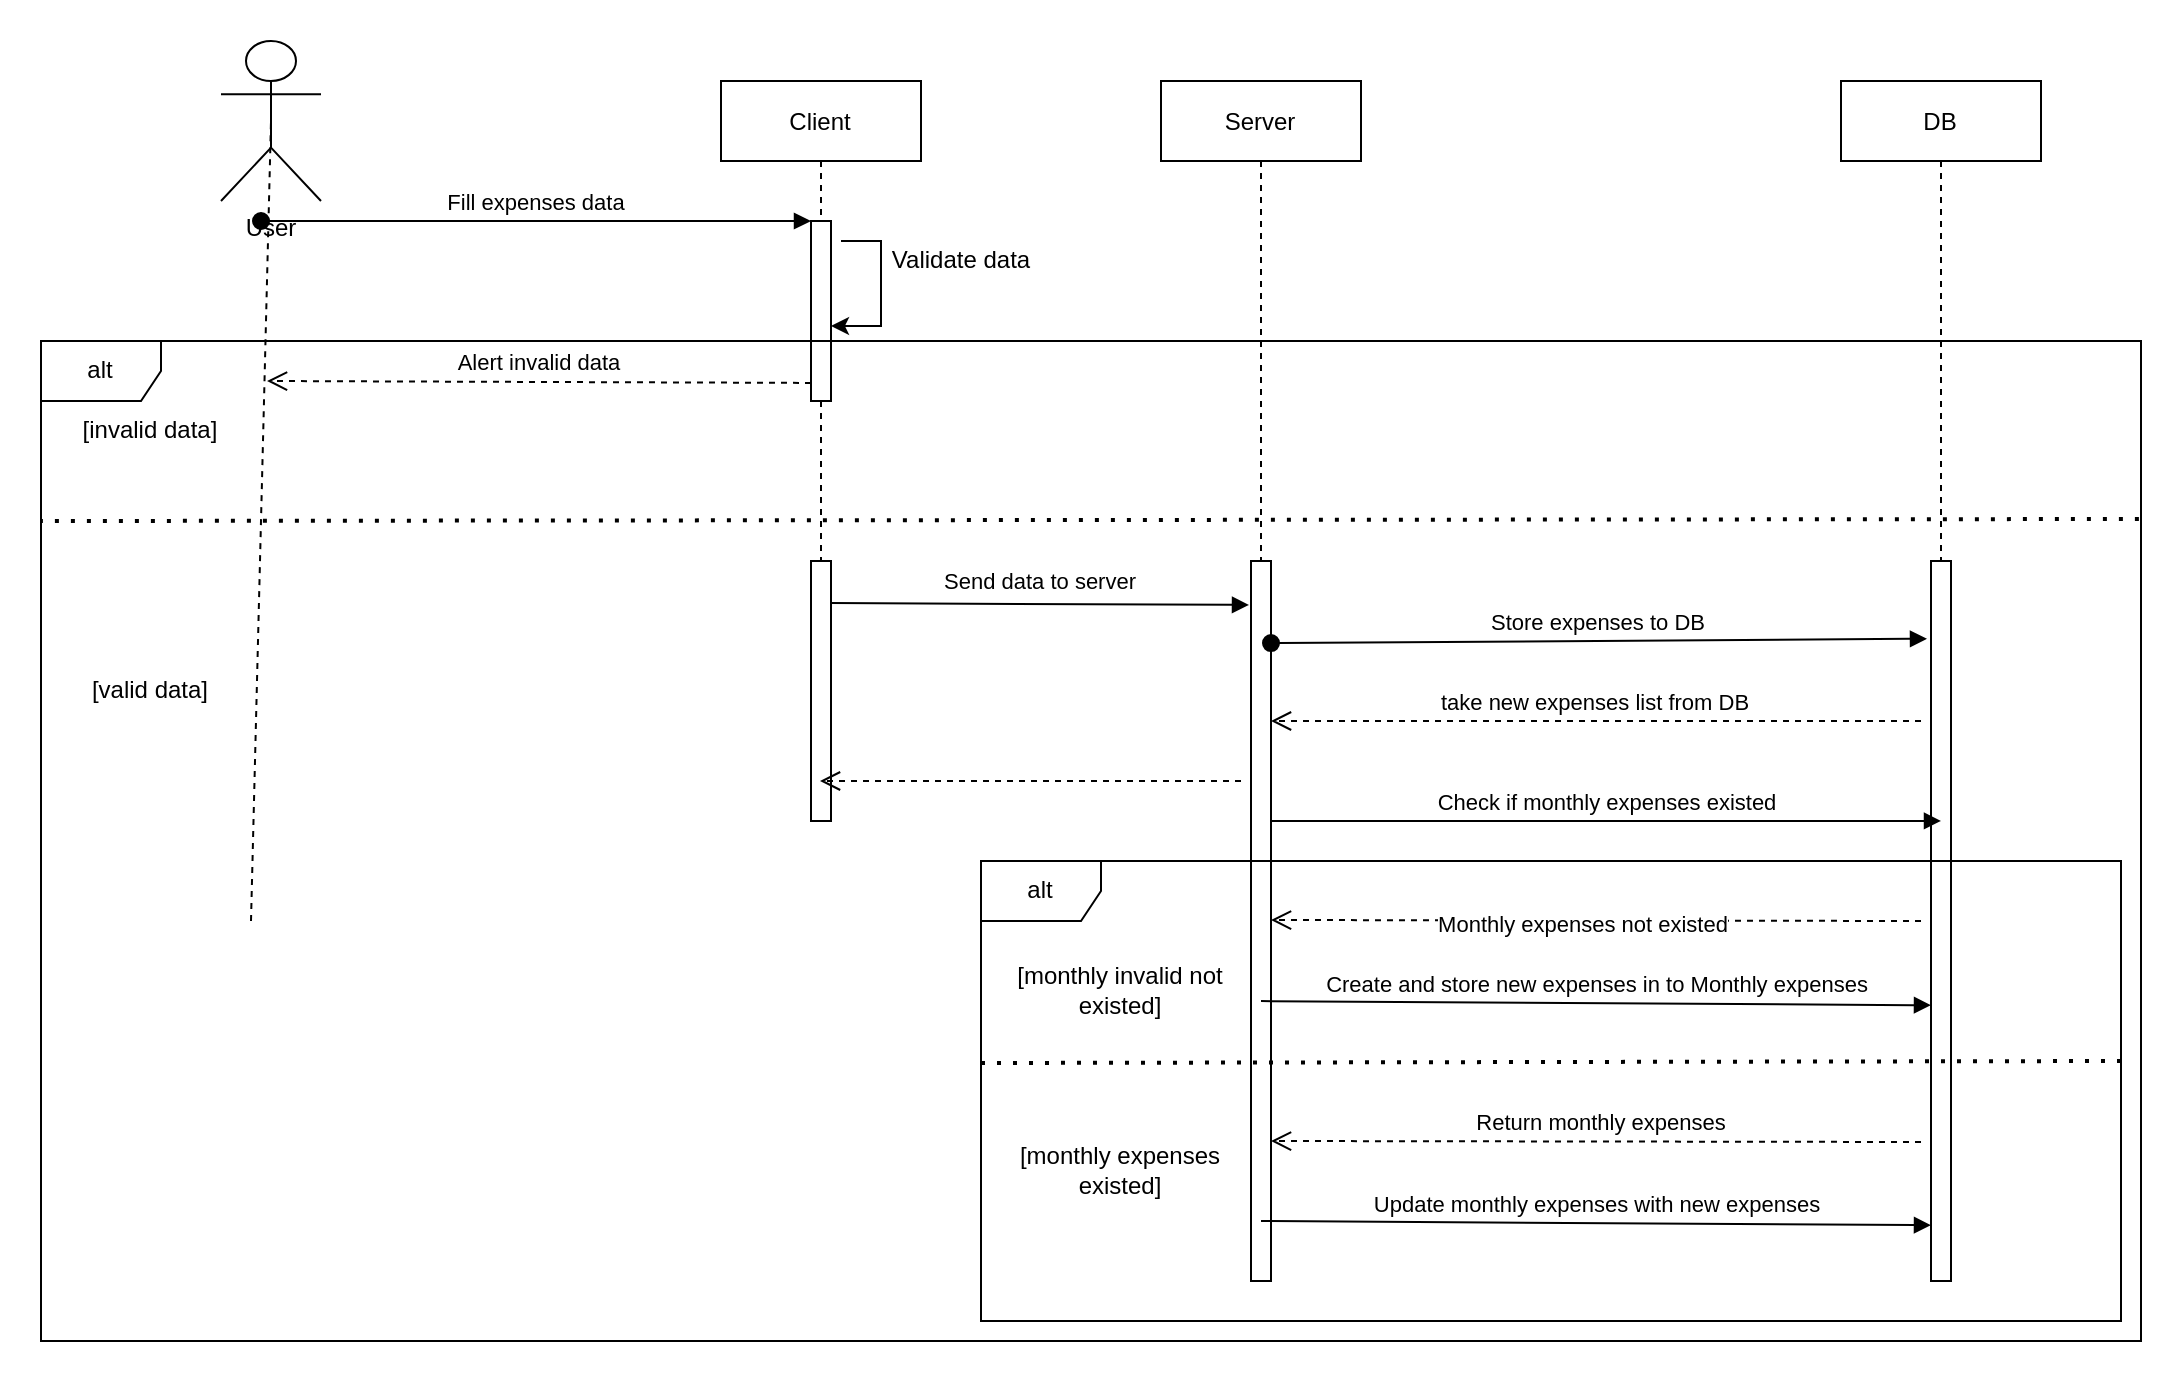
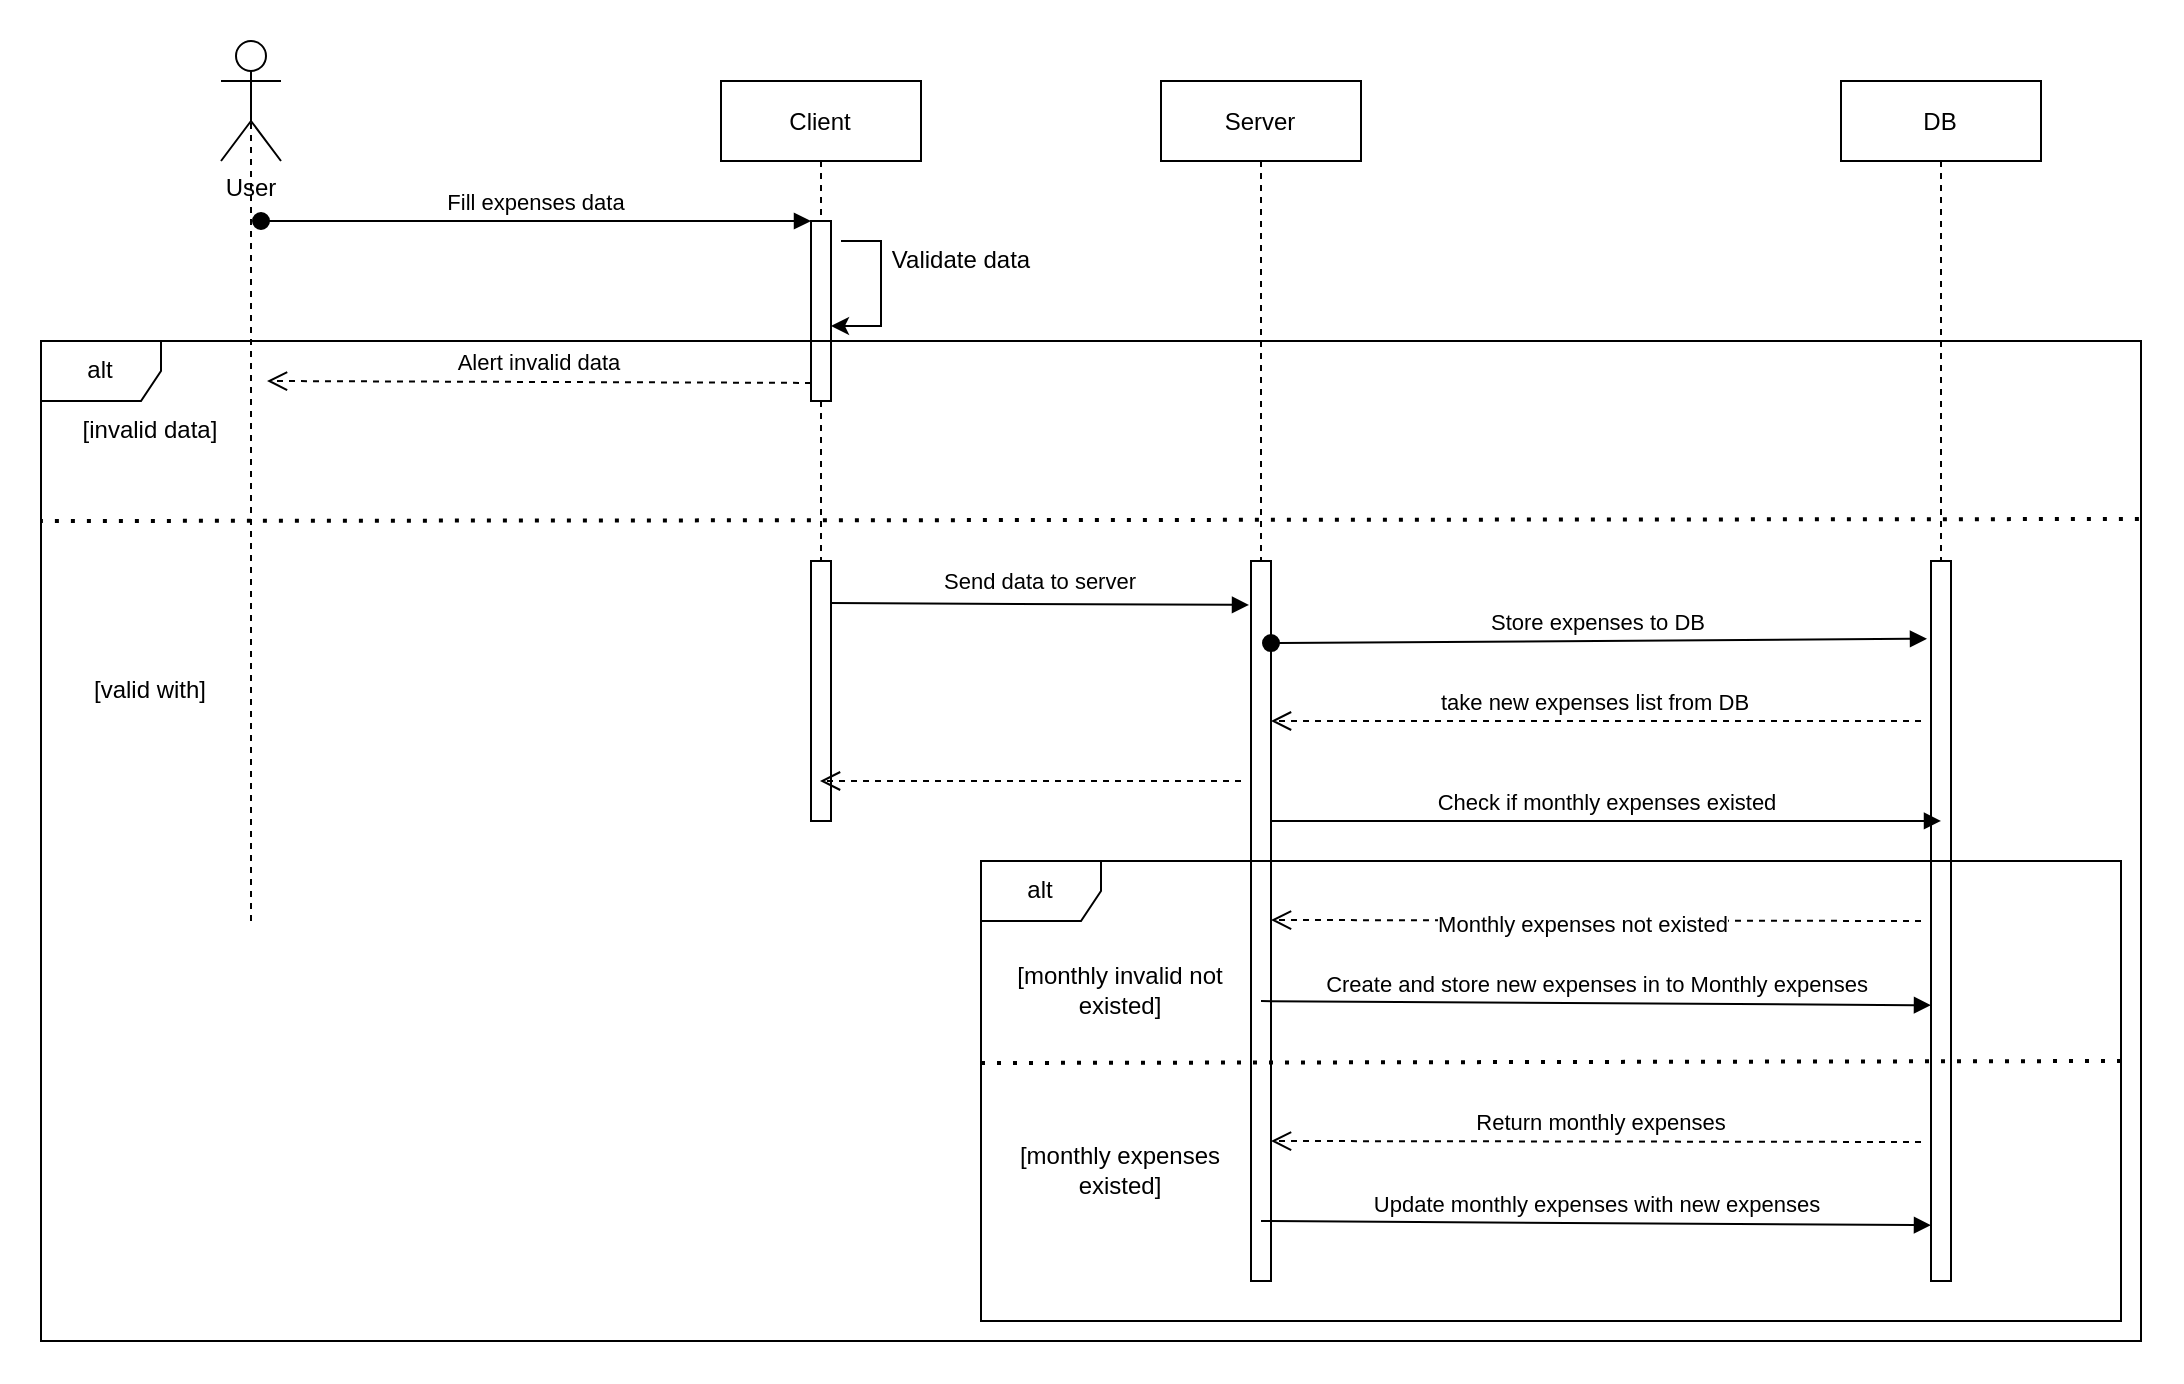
(271, 121) -> (251, 101)
(151, 691) -> (151, 691)
